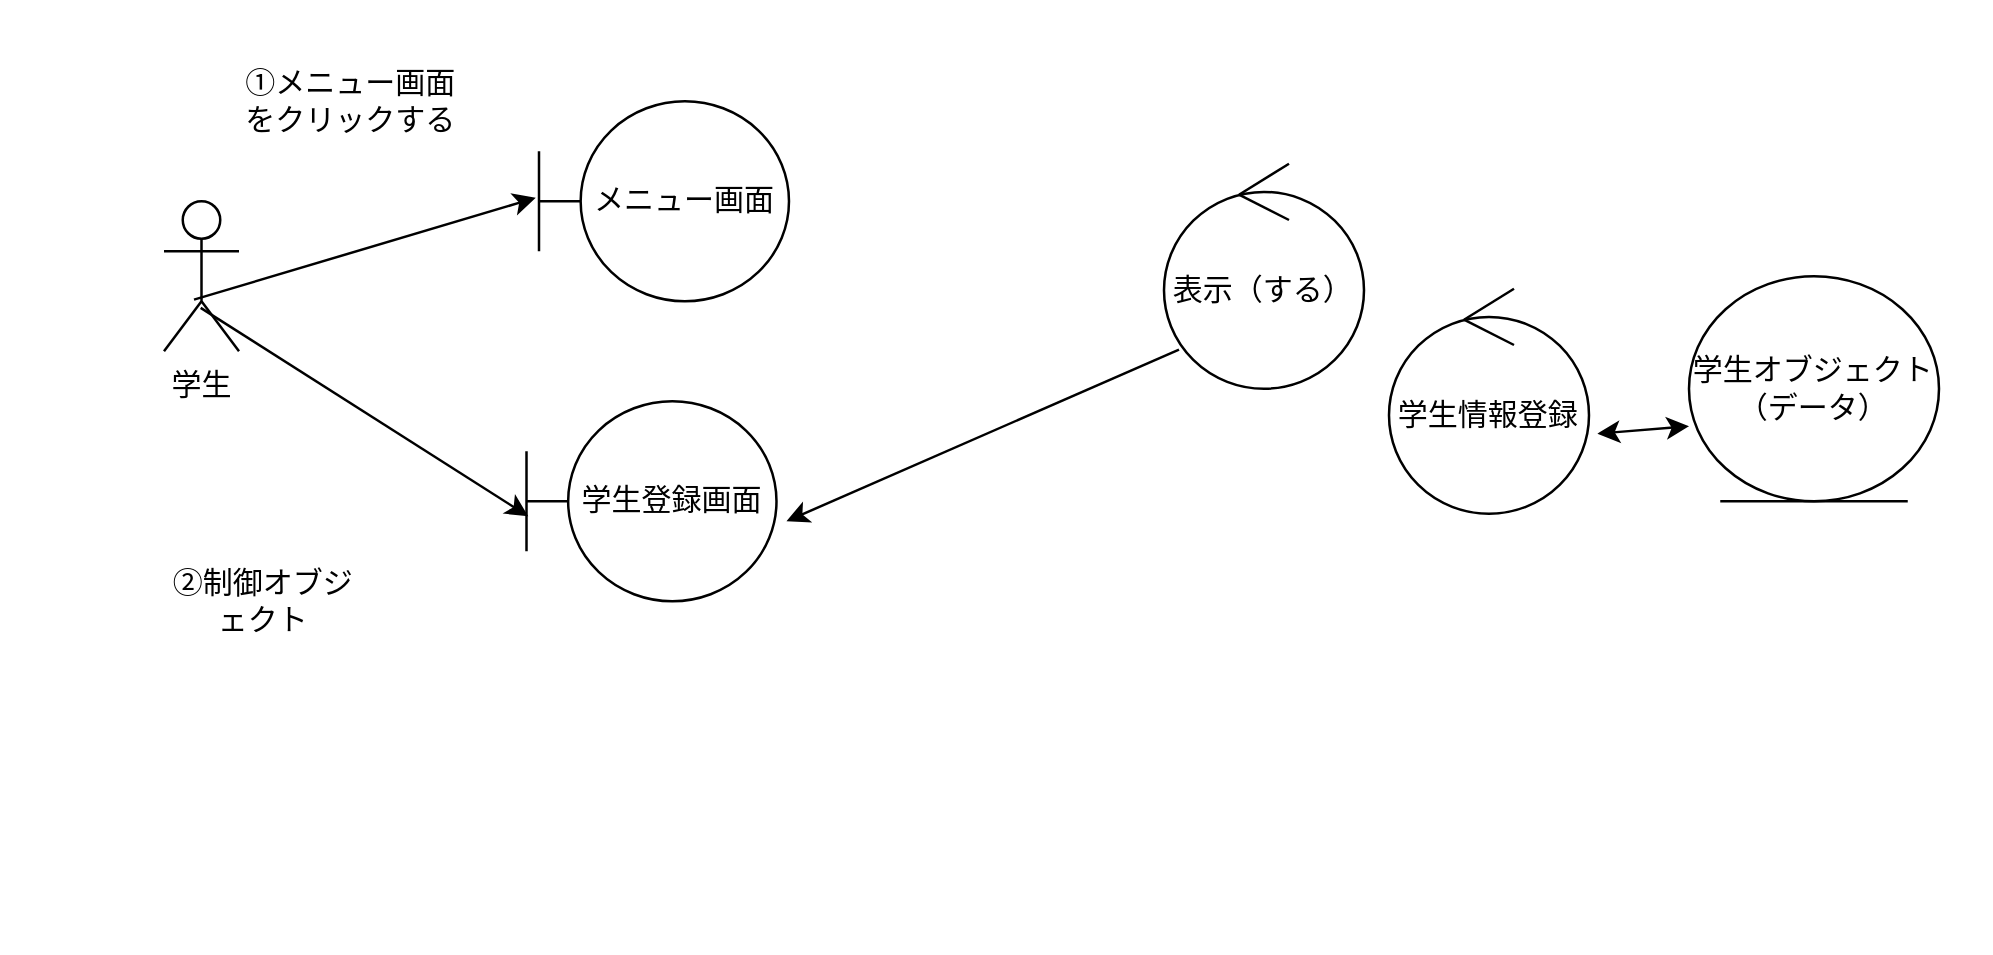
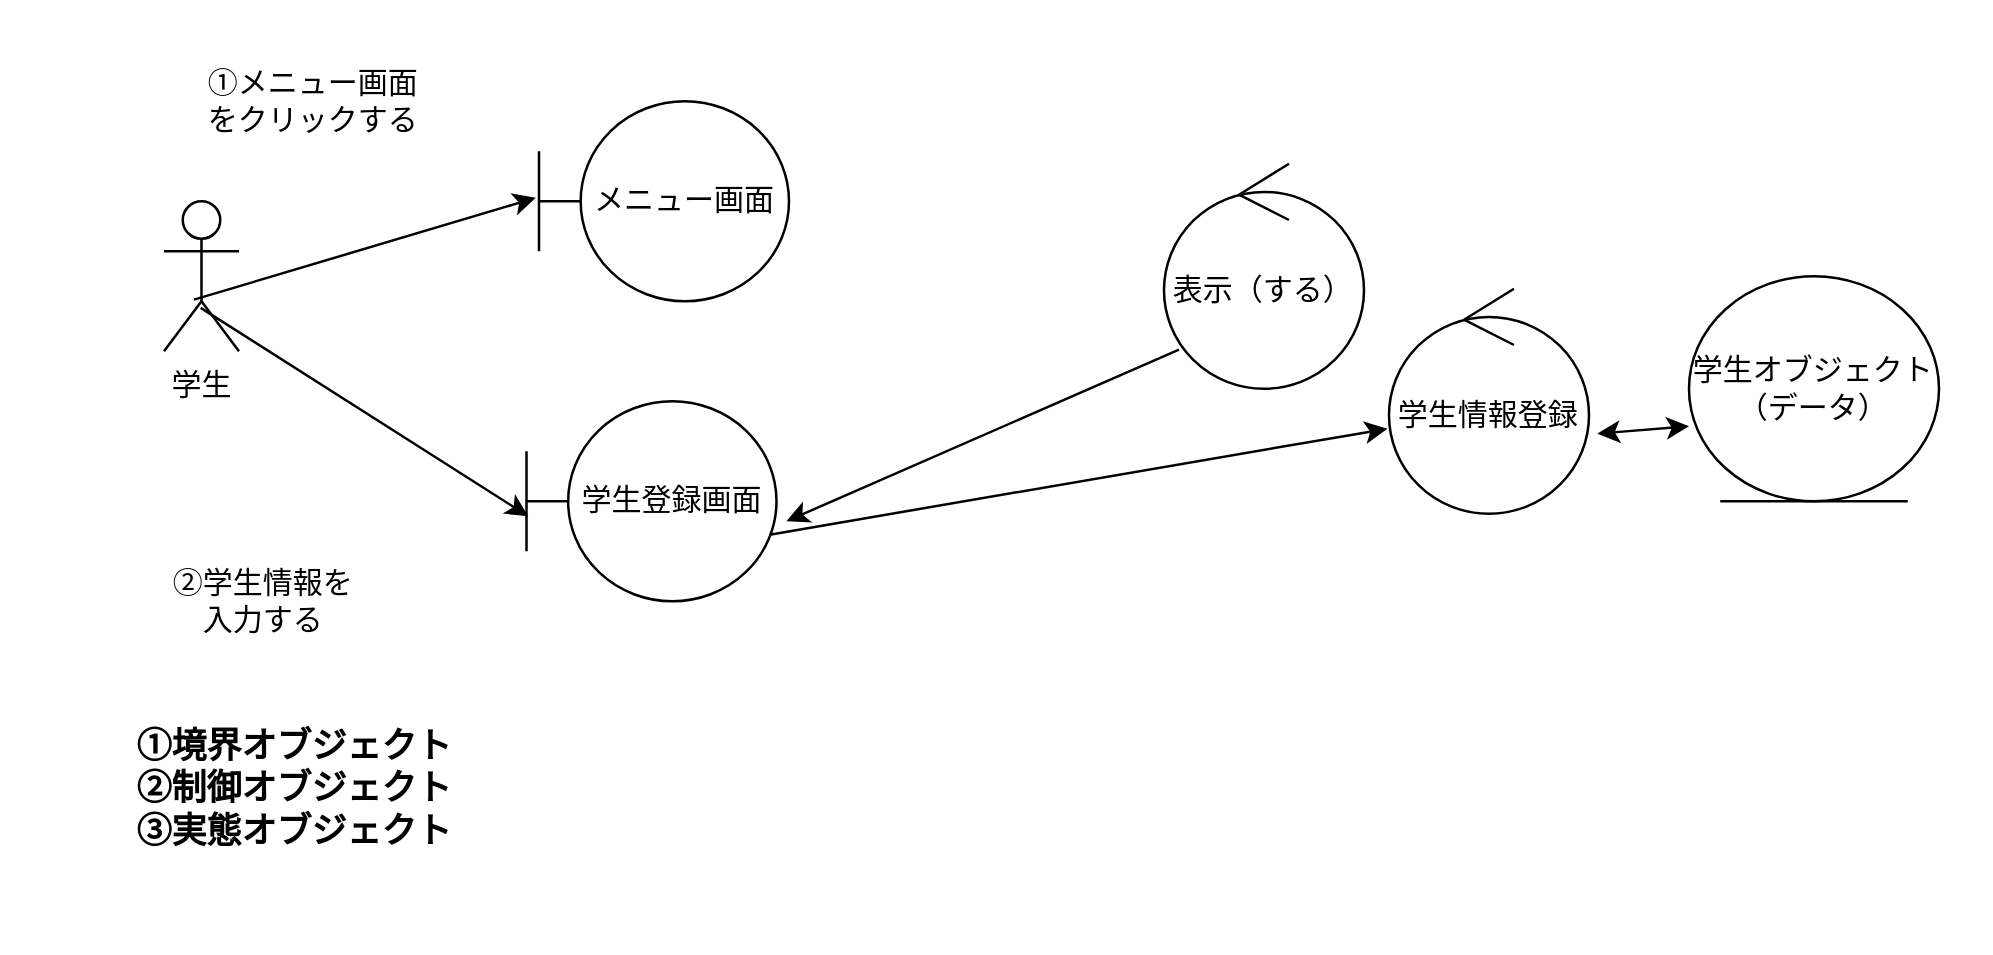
(351, 101) -> (314, 101)
none -> (1070, 483)
(264, 601) -> (264, 601)
none -> (295, 789)
